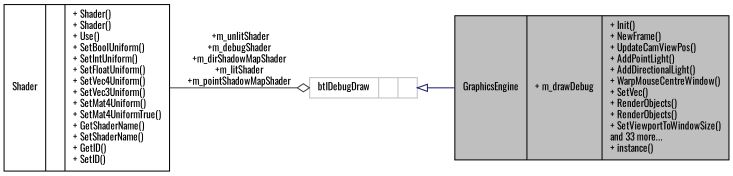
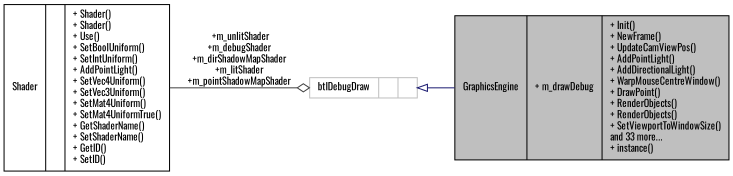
(109, 71) -> (106, 71)
(629, 93) -> (635, 93)
